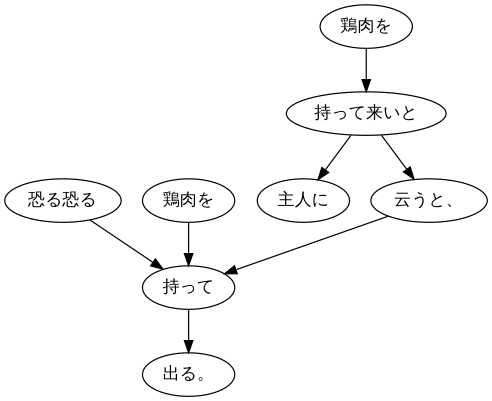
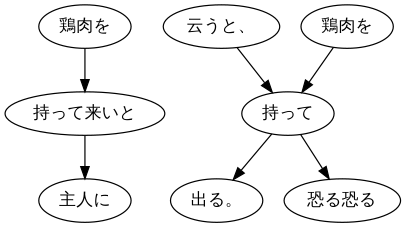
(394, 152) -> none
(121, 241) -> (312, 152)
